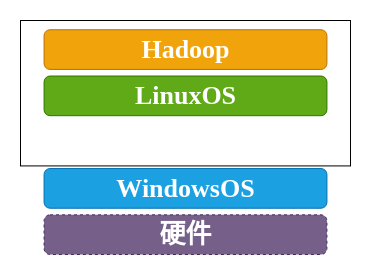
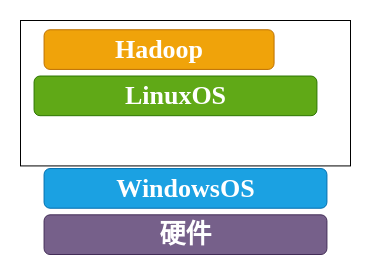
(185, 50) -> (159, 50)
(185, 96) -> (175, 96)
(185, 235) -> (185, 235)
